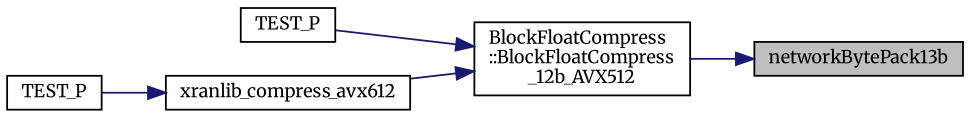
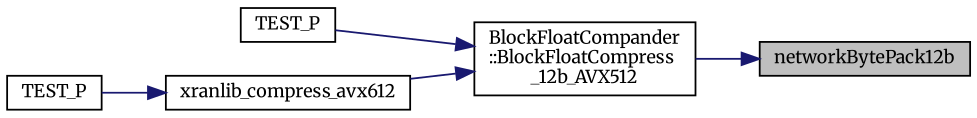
(582, 59) -> (585, 59)
(859, 59) -> (865, 59)
